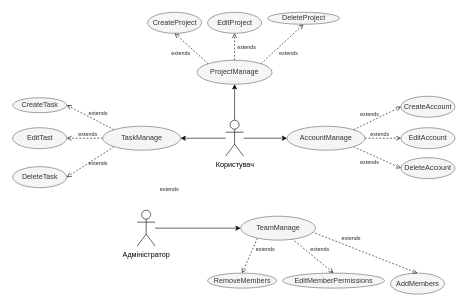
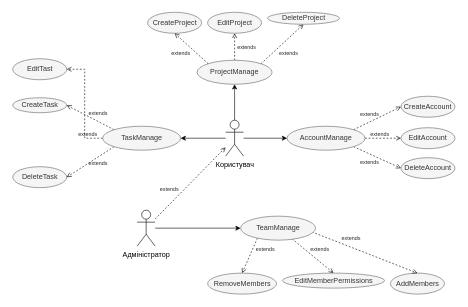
(40, 138) -> (40, 69)
none -> (171, 203)
(242, 281) -> (242, 284)
